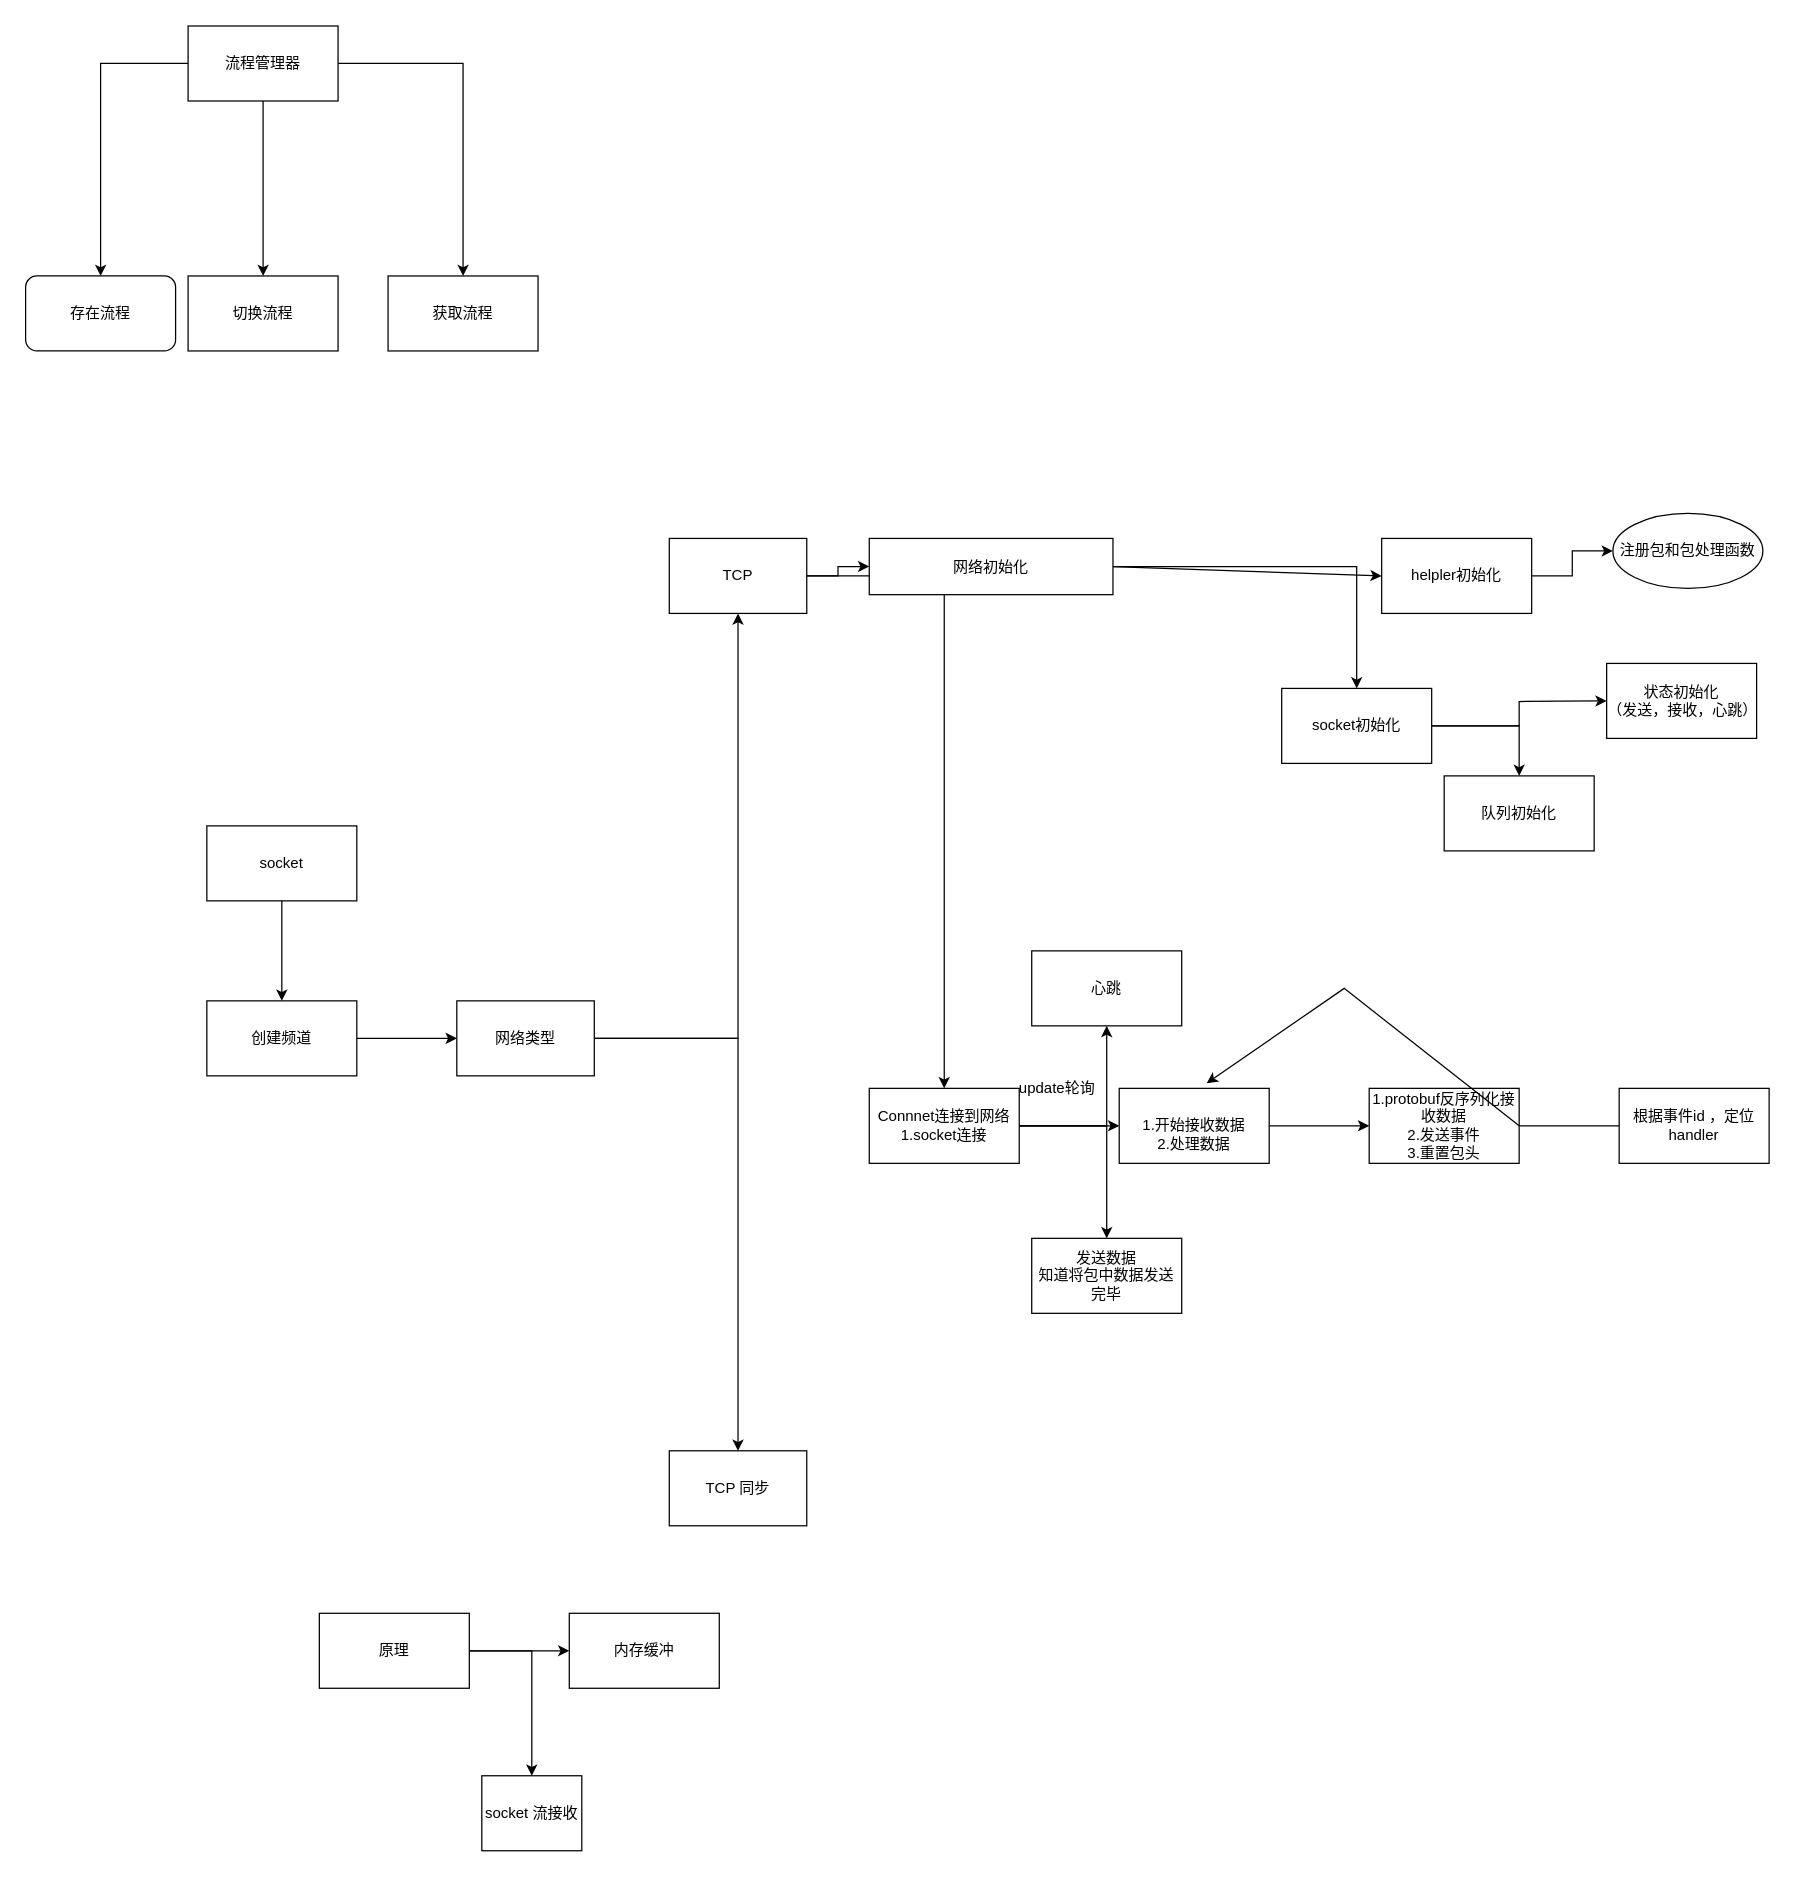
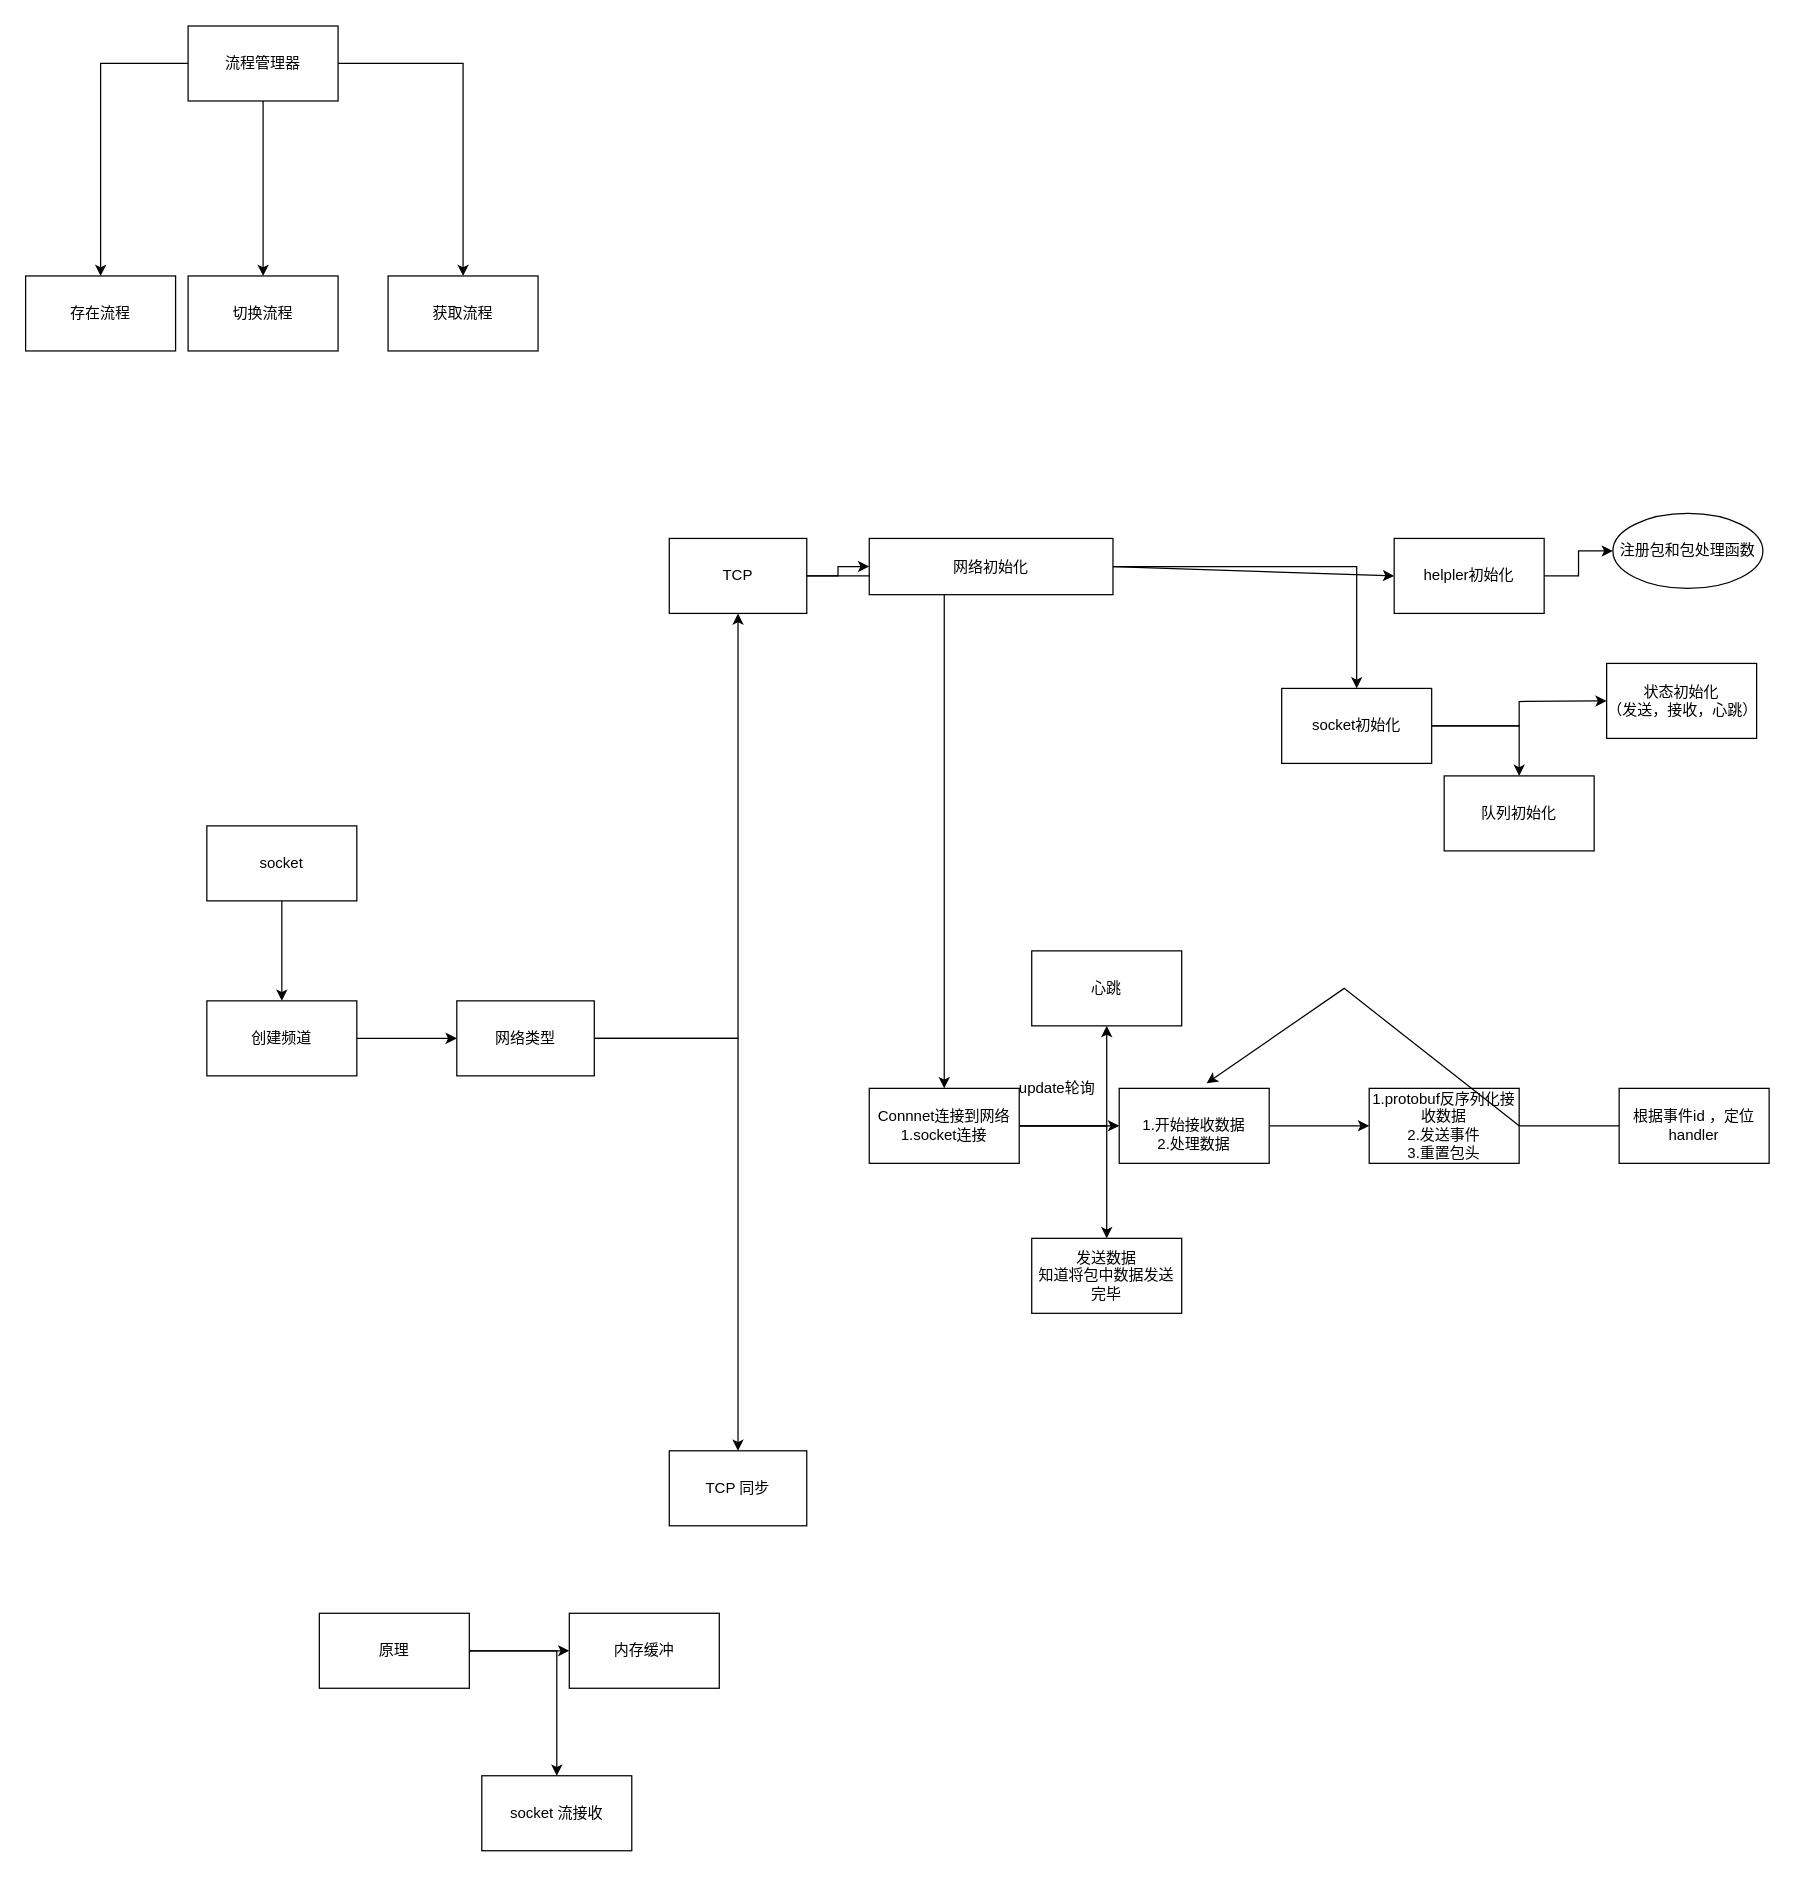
(101, 313) -> (101, 313)
(1457, 576) -> (1469, 576)
(532, 1813) -> (557, 1813)
